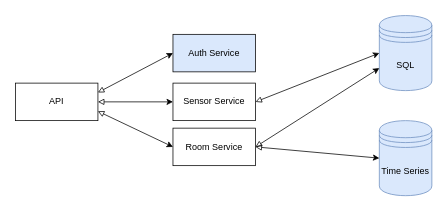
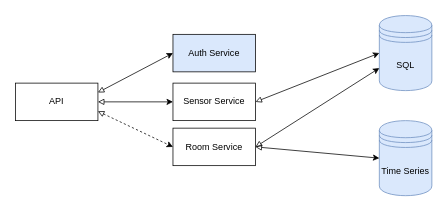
(136, 129) -> (136, 129)
